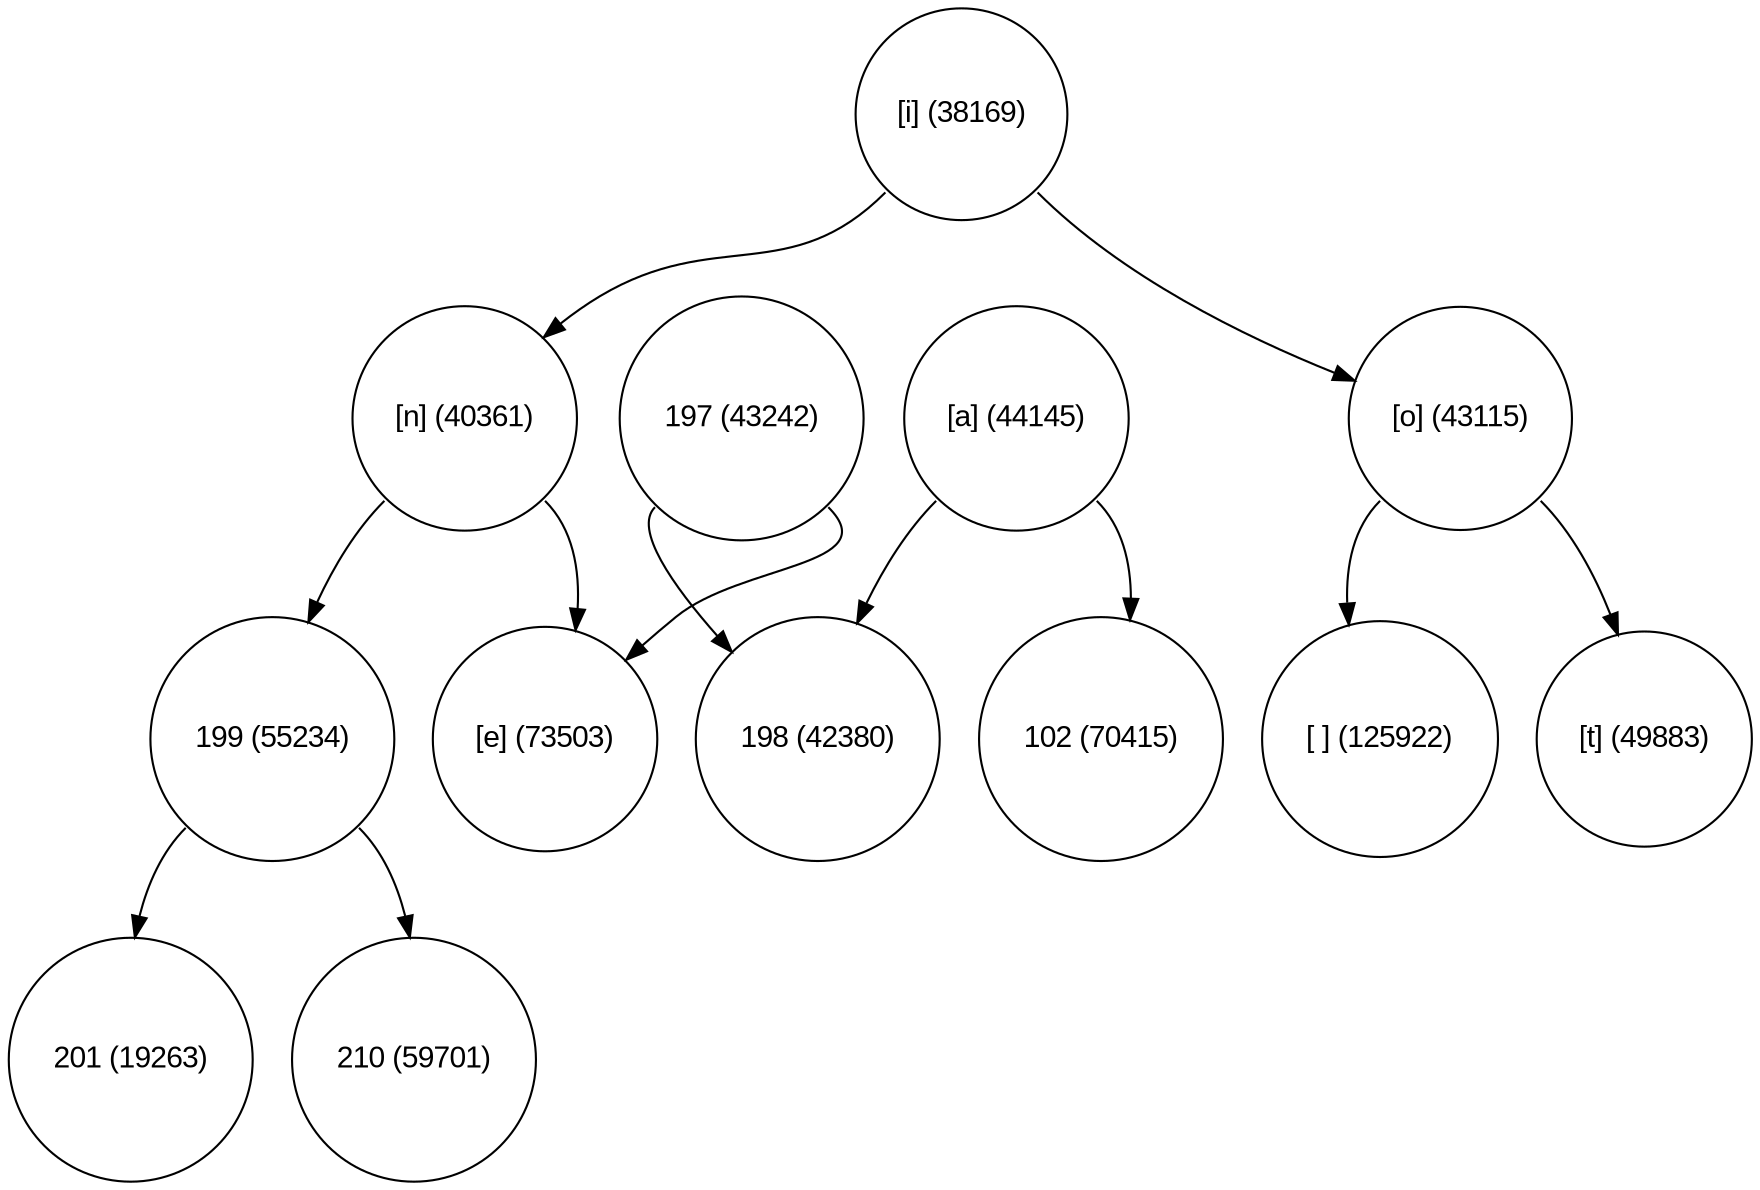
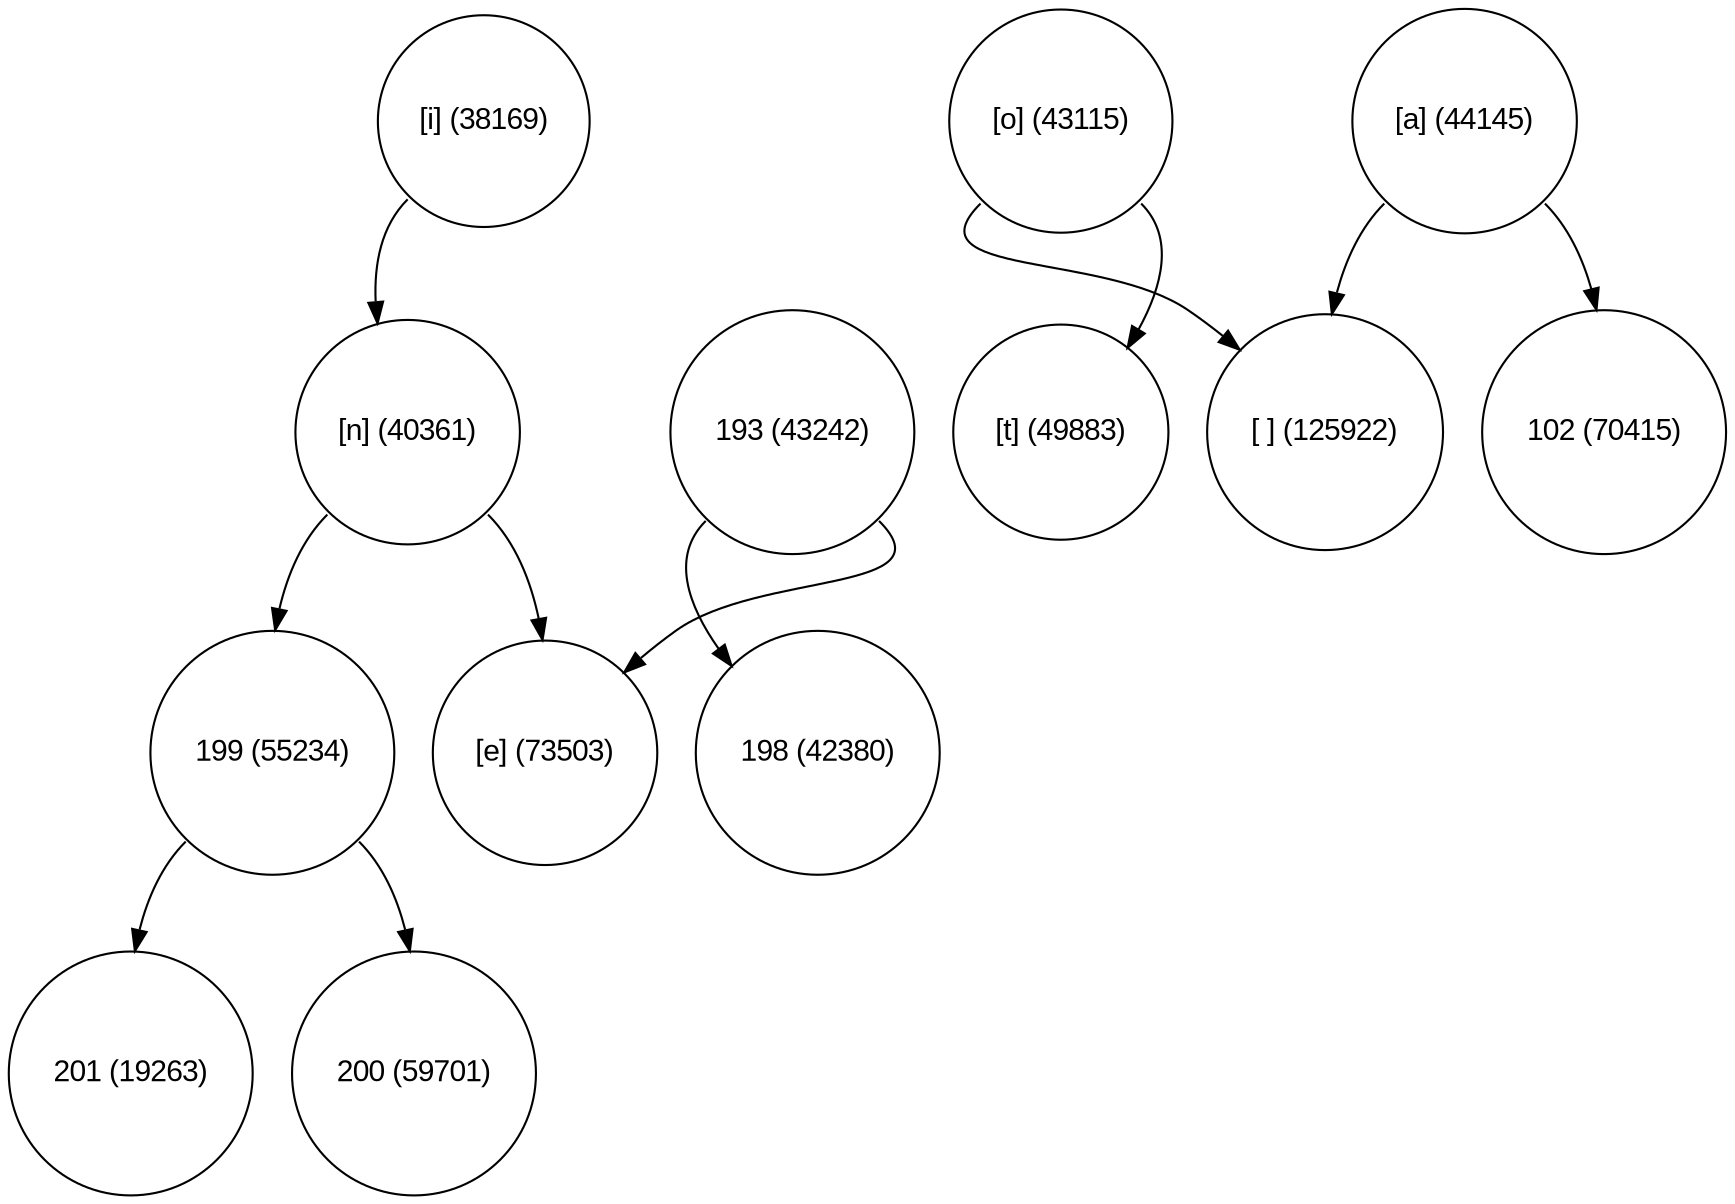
(1177, 297) -> none
(742, 418) -> (792, 432)
(897, 549) -> (1355, 245)
(414, 1060) -> (414, 1073)
